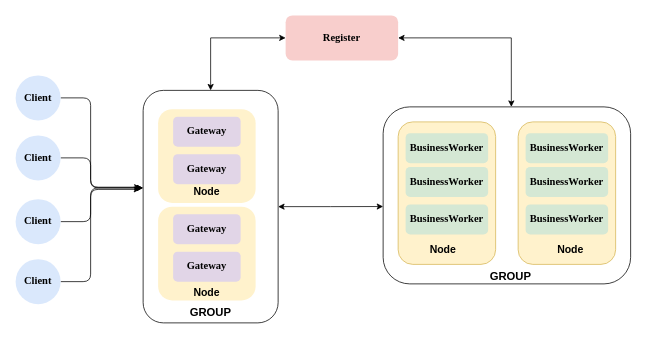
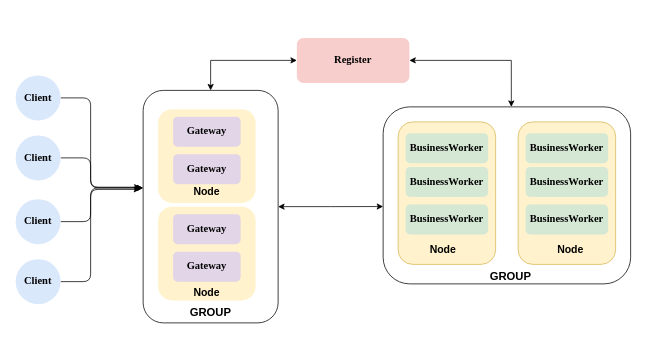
(342, 38) -> (353, 60)
